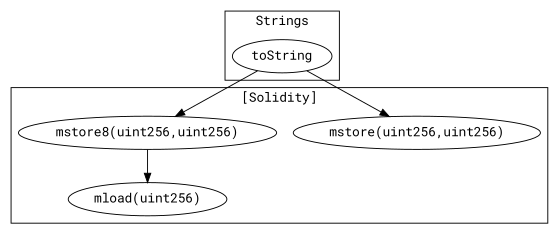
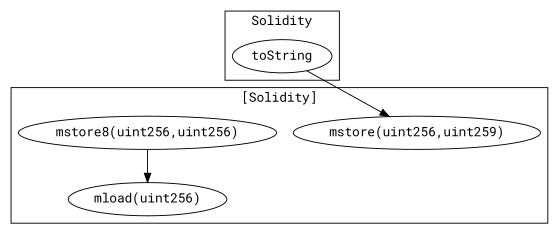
(282, 22) -> (282, 22)
(217, 93) -> none
(417, 133) -> (417, 133)
